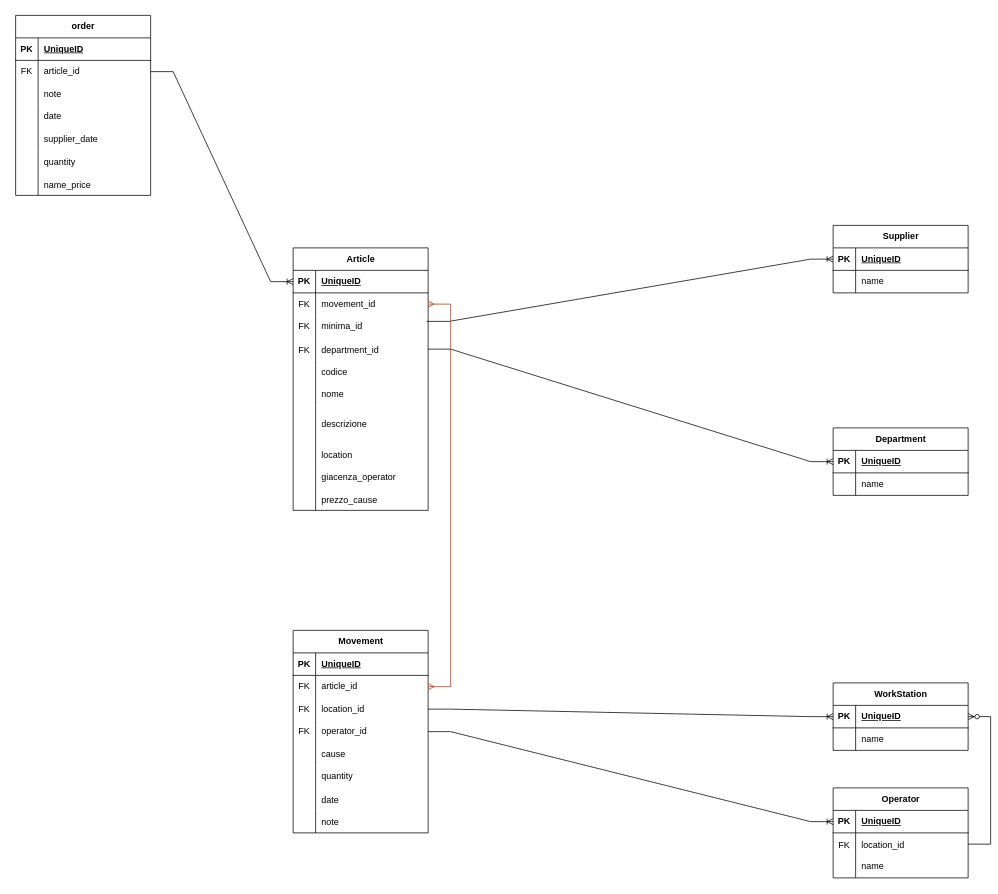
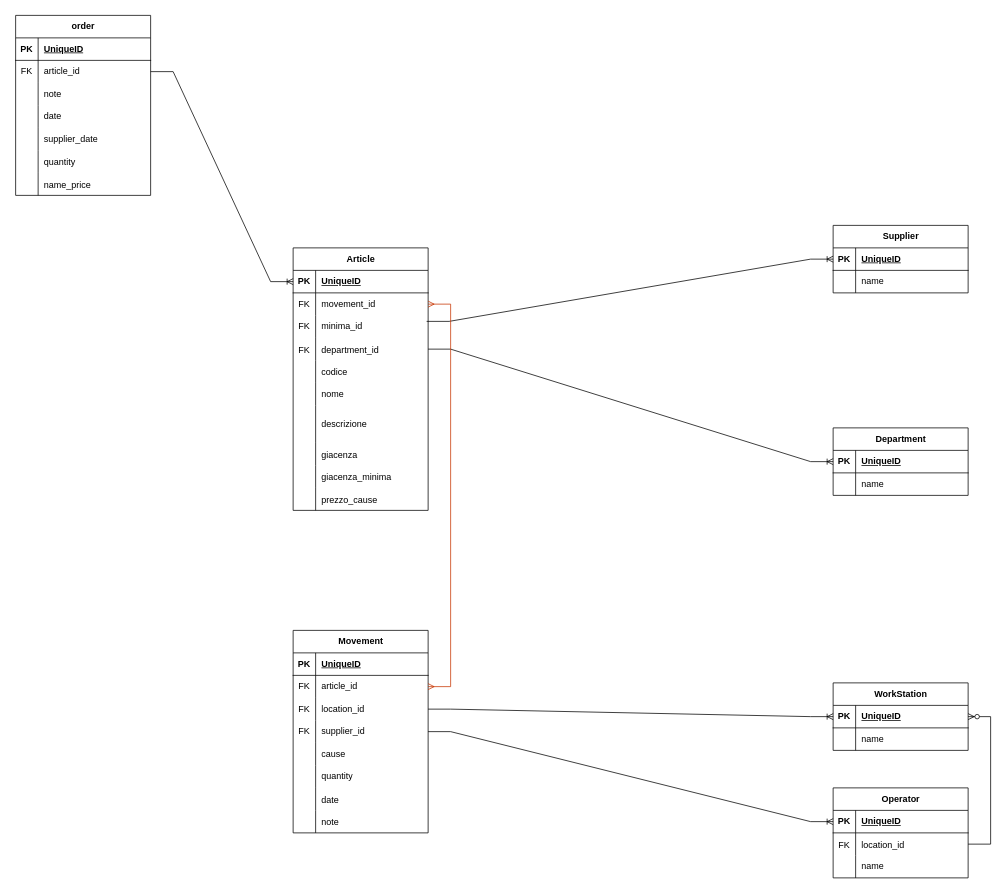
(339, 455) -> (340, 455)
(363, 477) -> (355, 477)
(348, 732) -> (346, 732)
